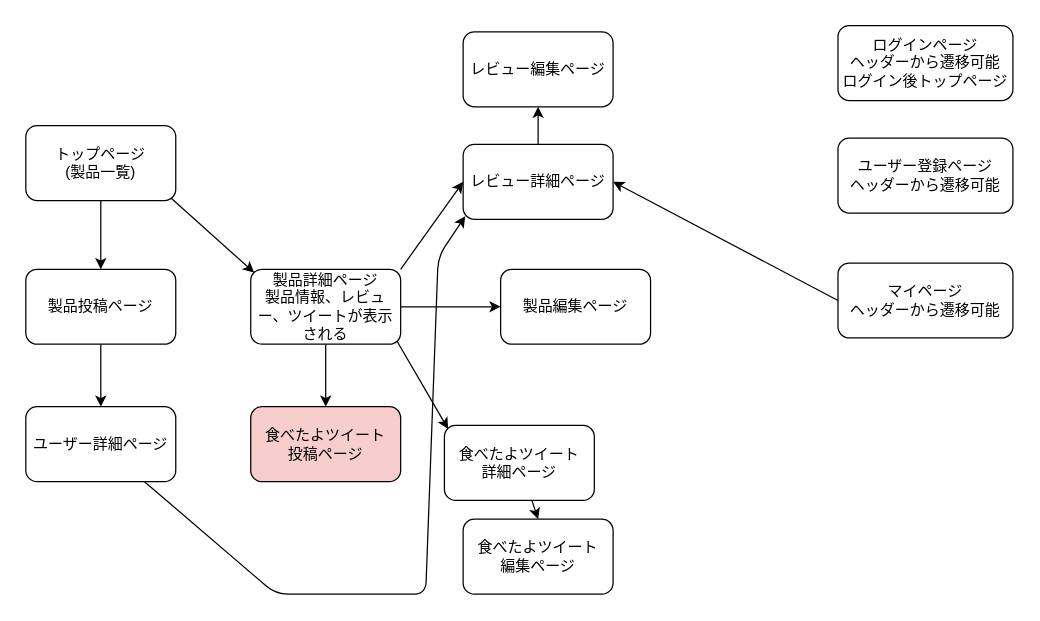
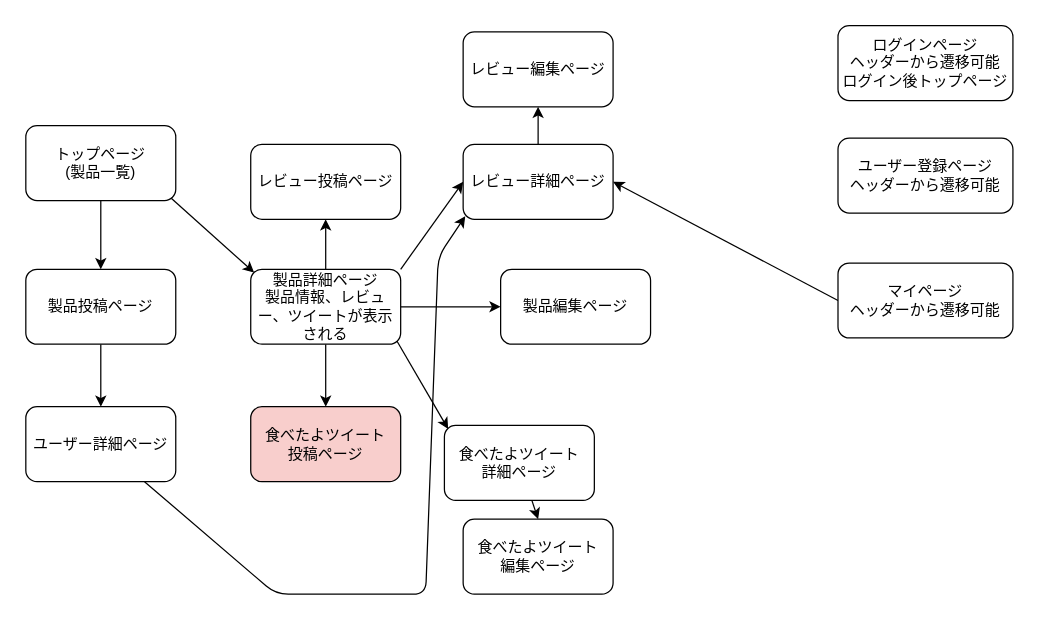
none -> (326, 182)
none -> (326, 248)
